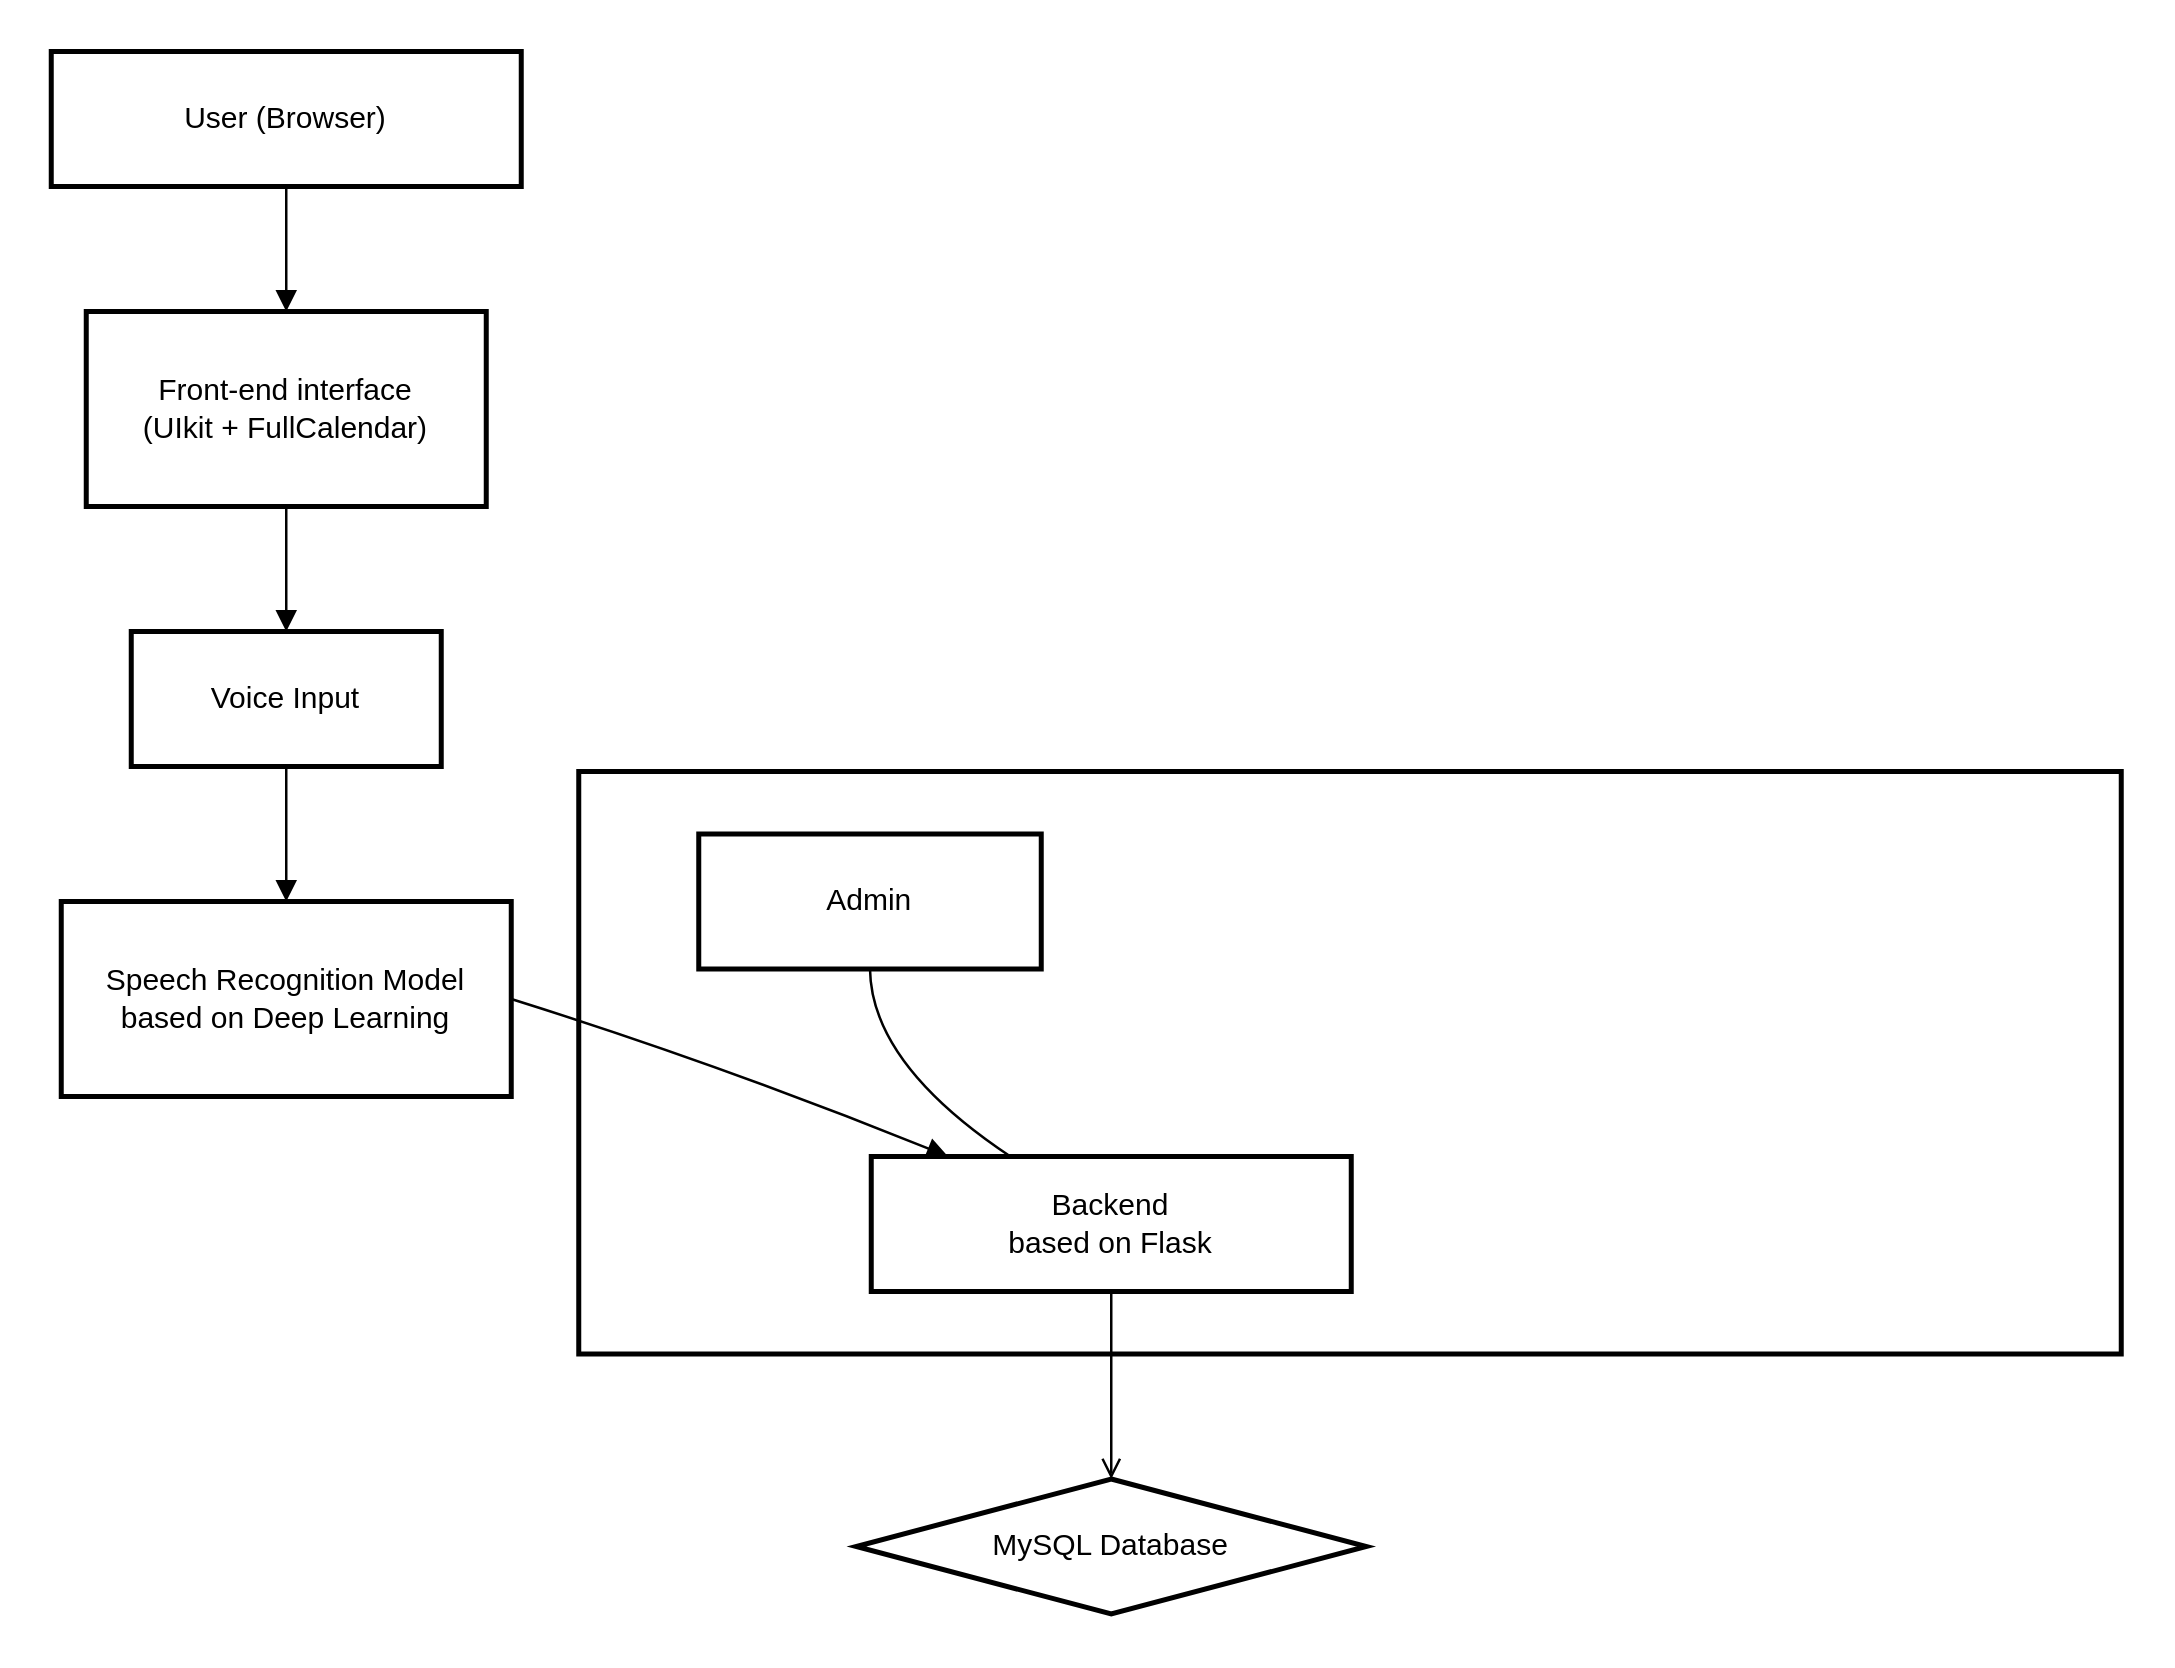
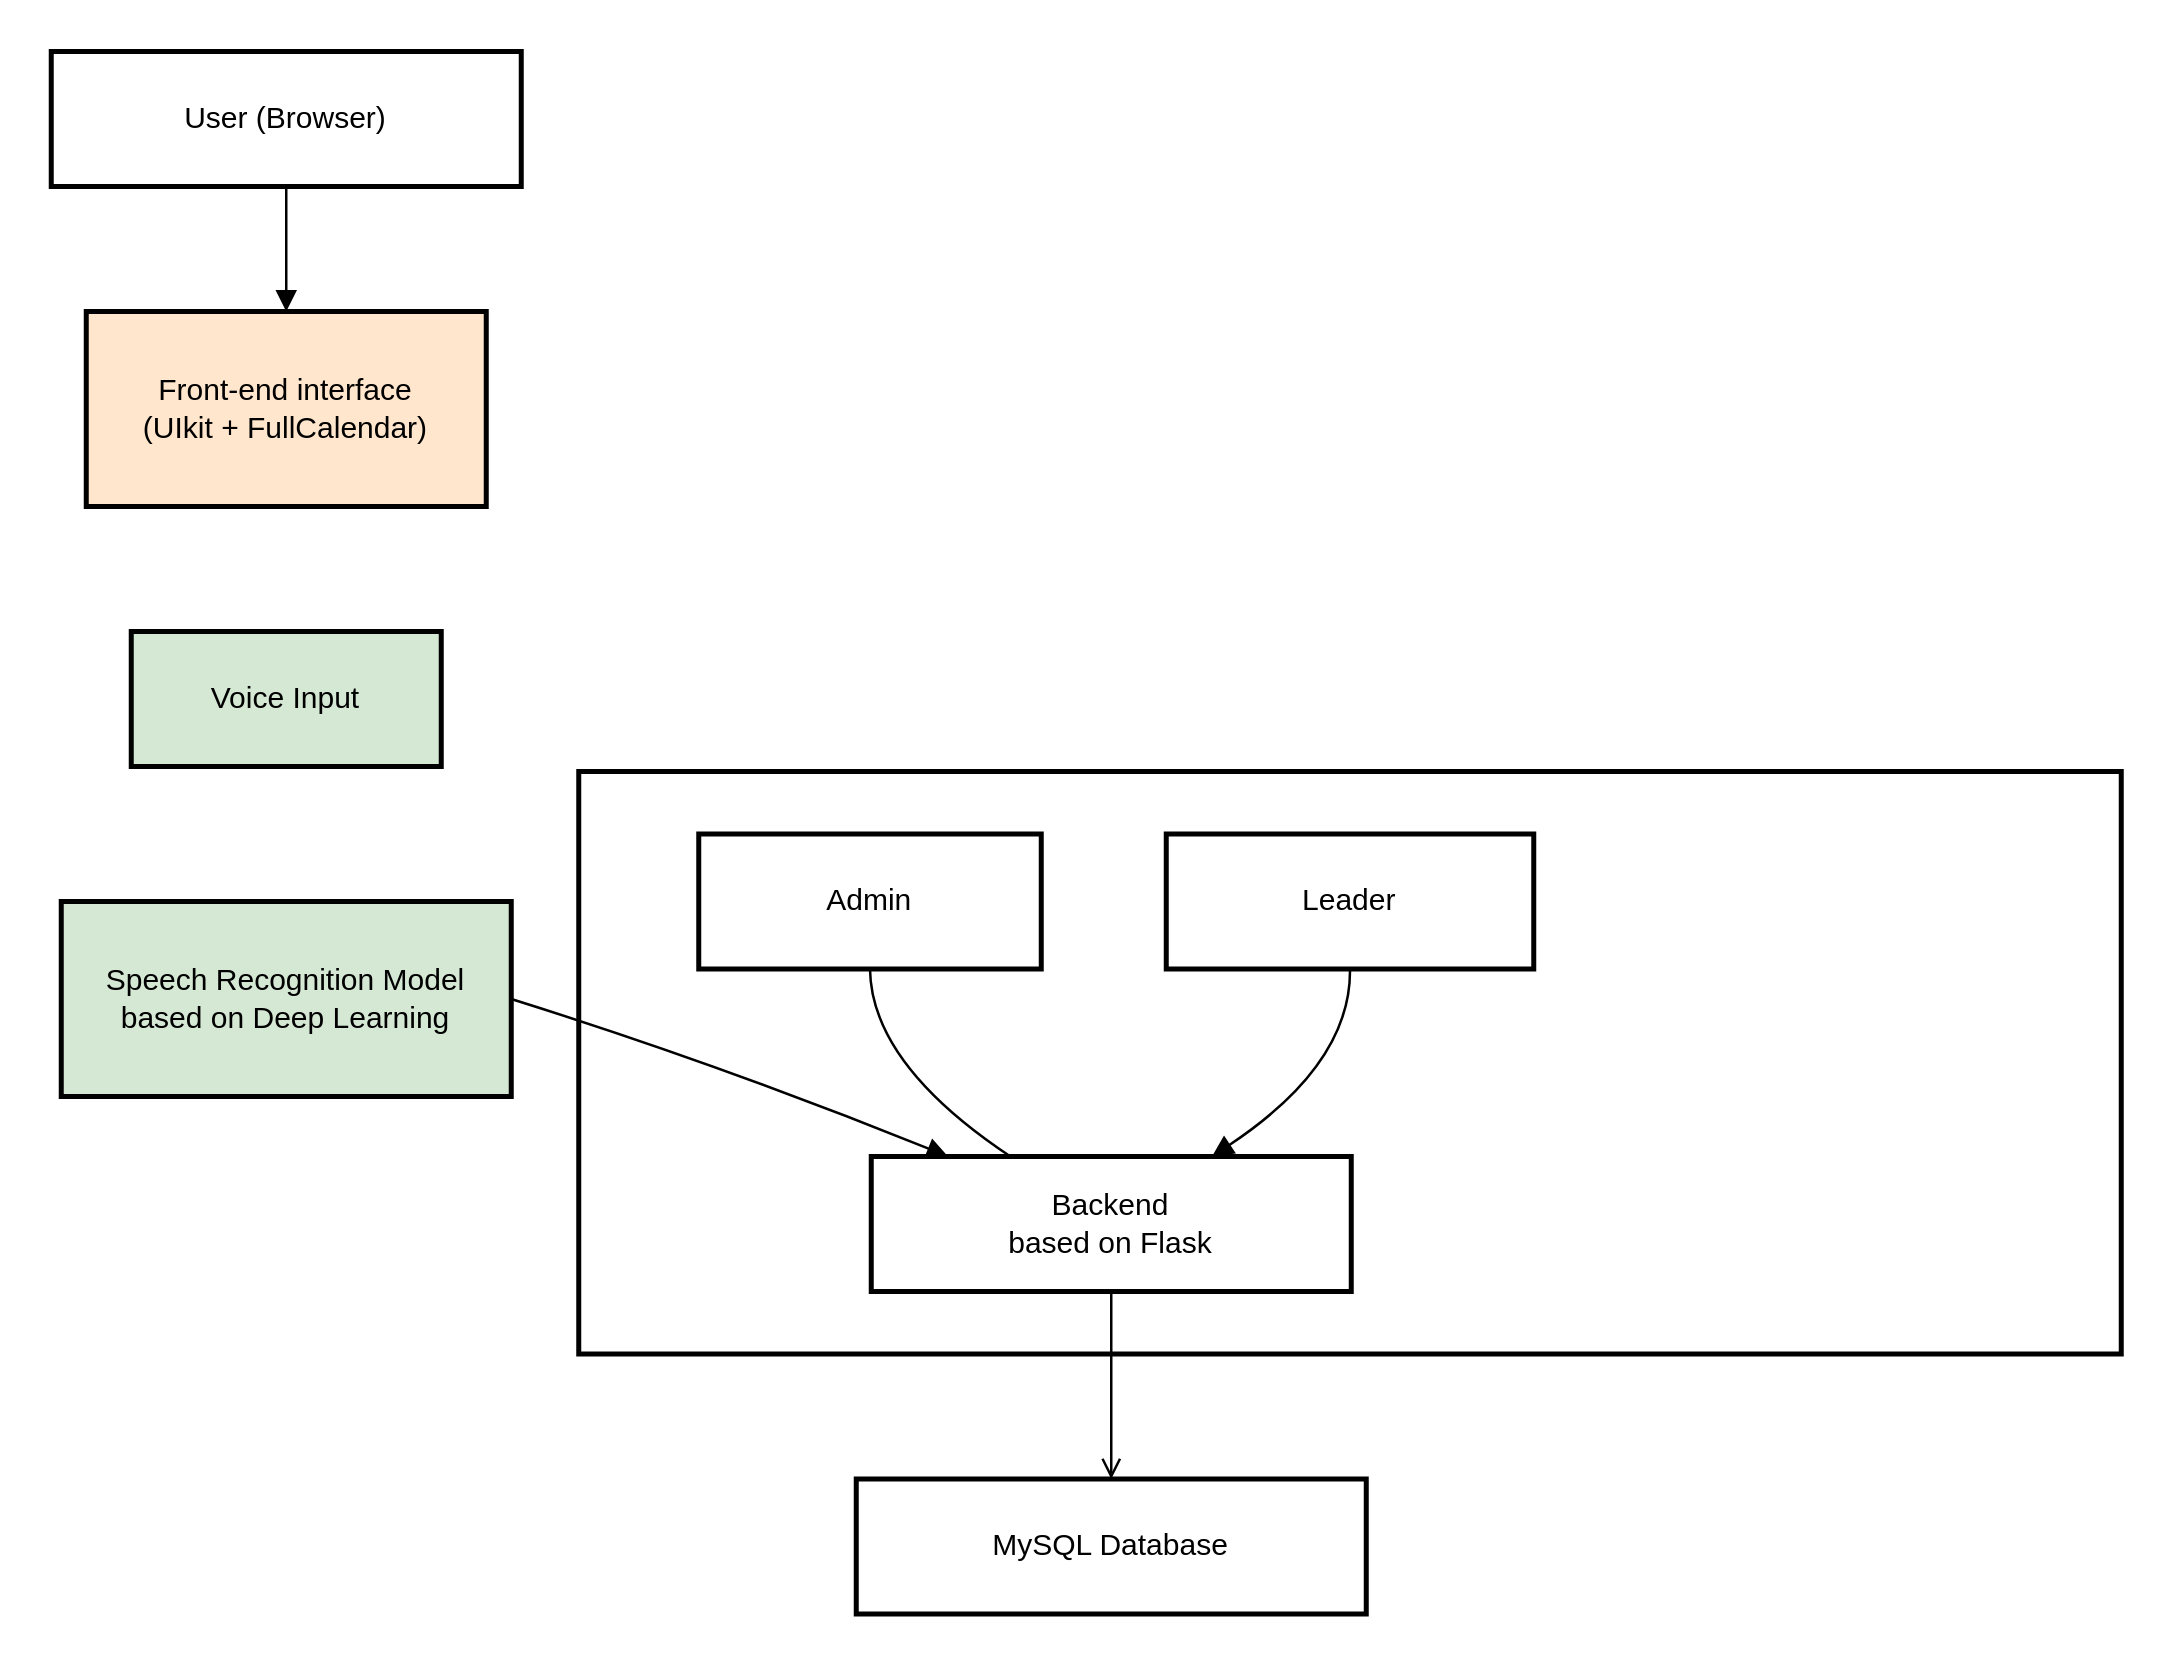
(286, 409) -> (286, 409)
(286, 559) -> none
(286, 699) -> (286, 699)
(286, 824) -> none
none -> (1350, 901)
(286, 999) -> (286, 999)
none -> (1311, 1072)
(1111, 1546) -> (1111, 1546)
